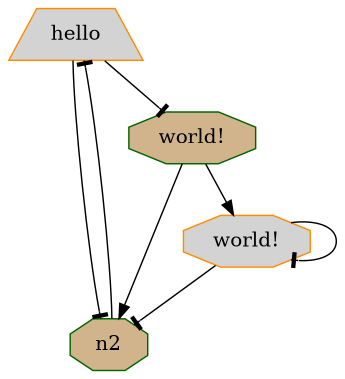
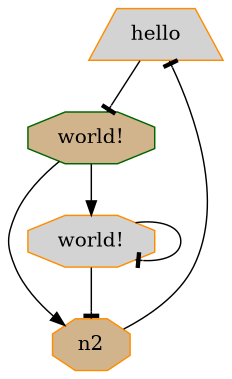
(82, 186) -> none
(109, 345) -> (91, 345)
